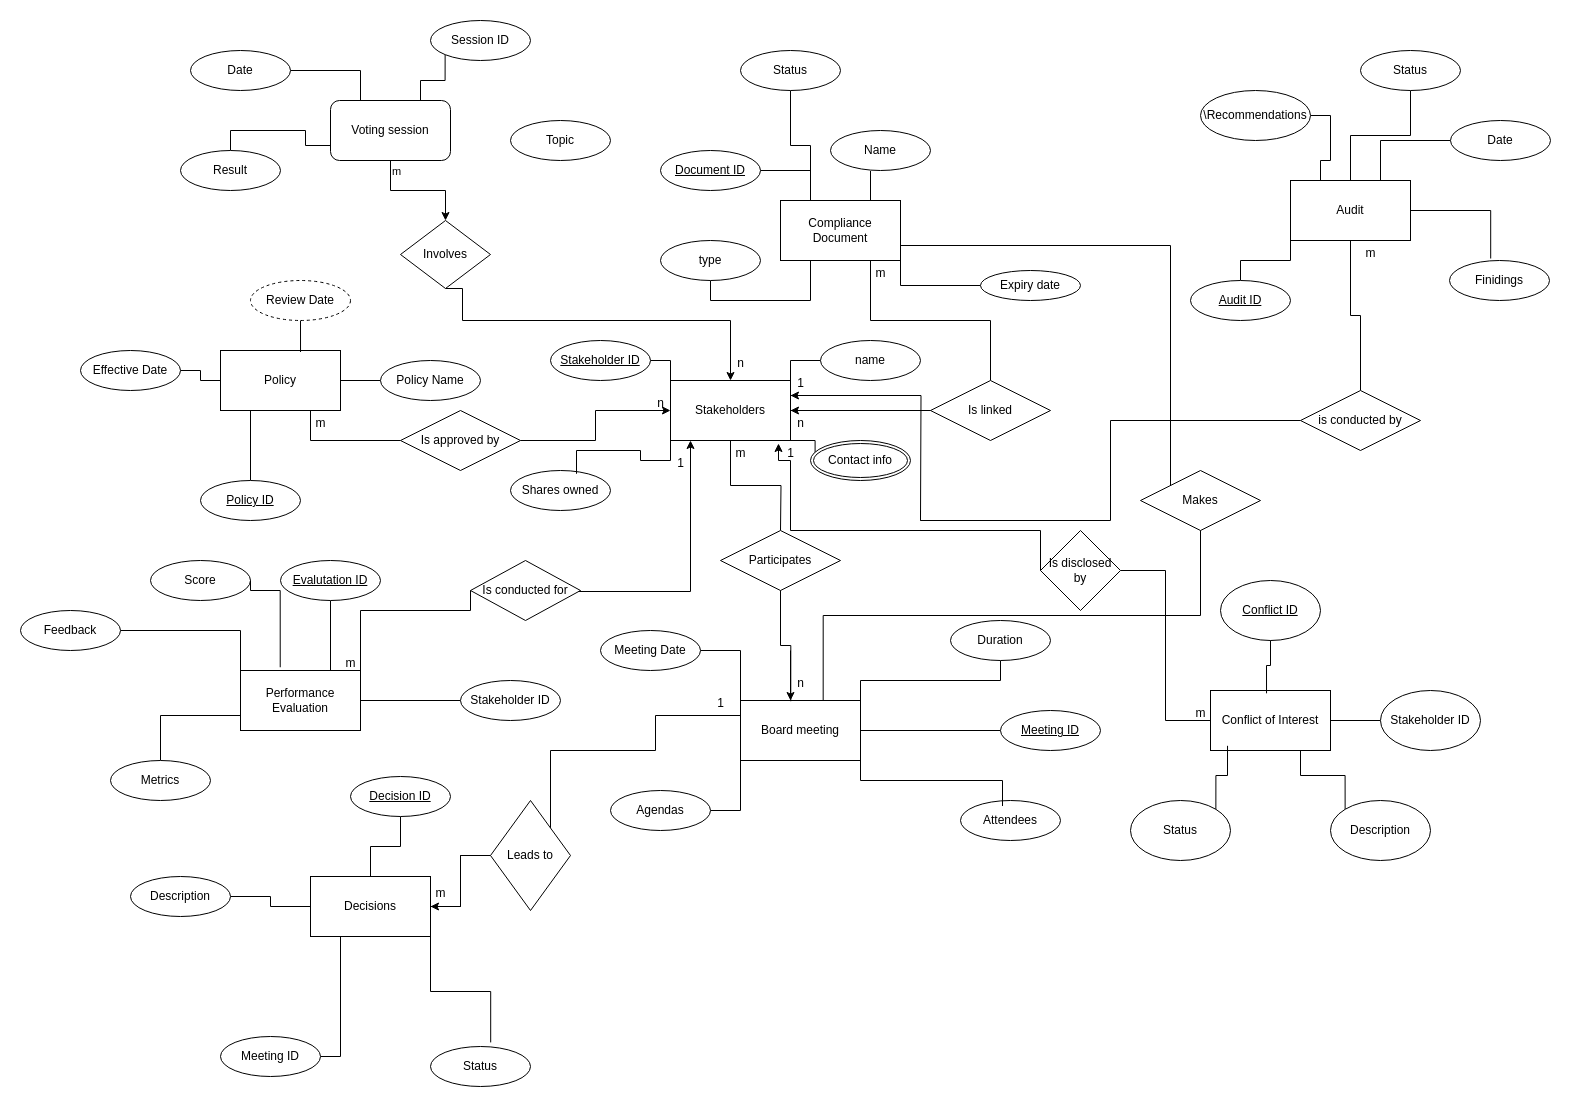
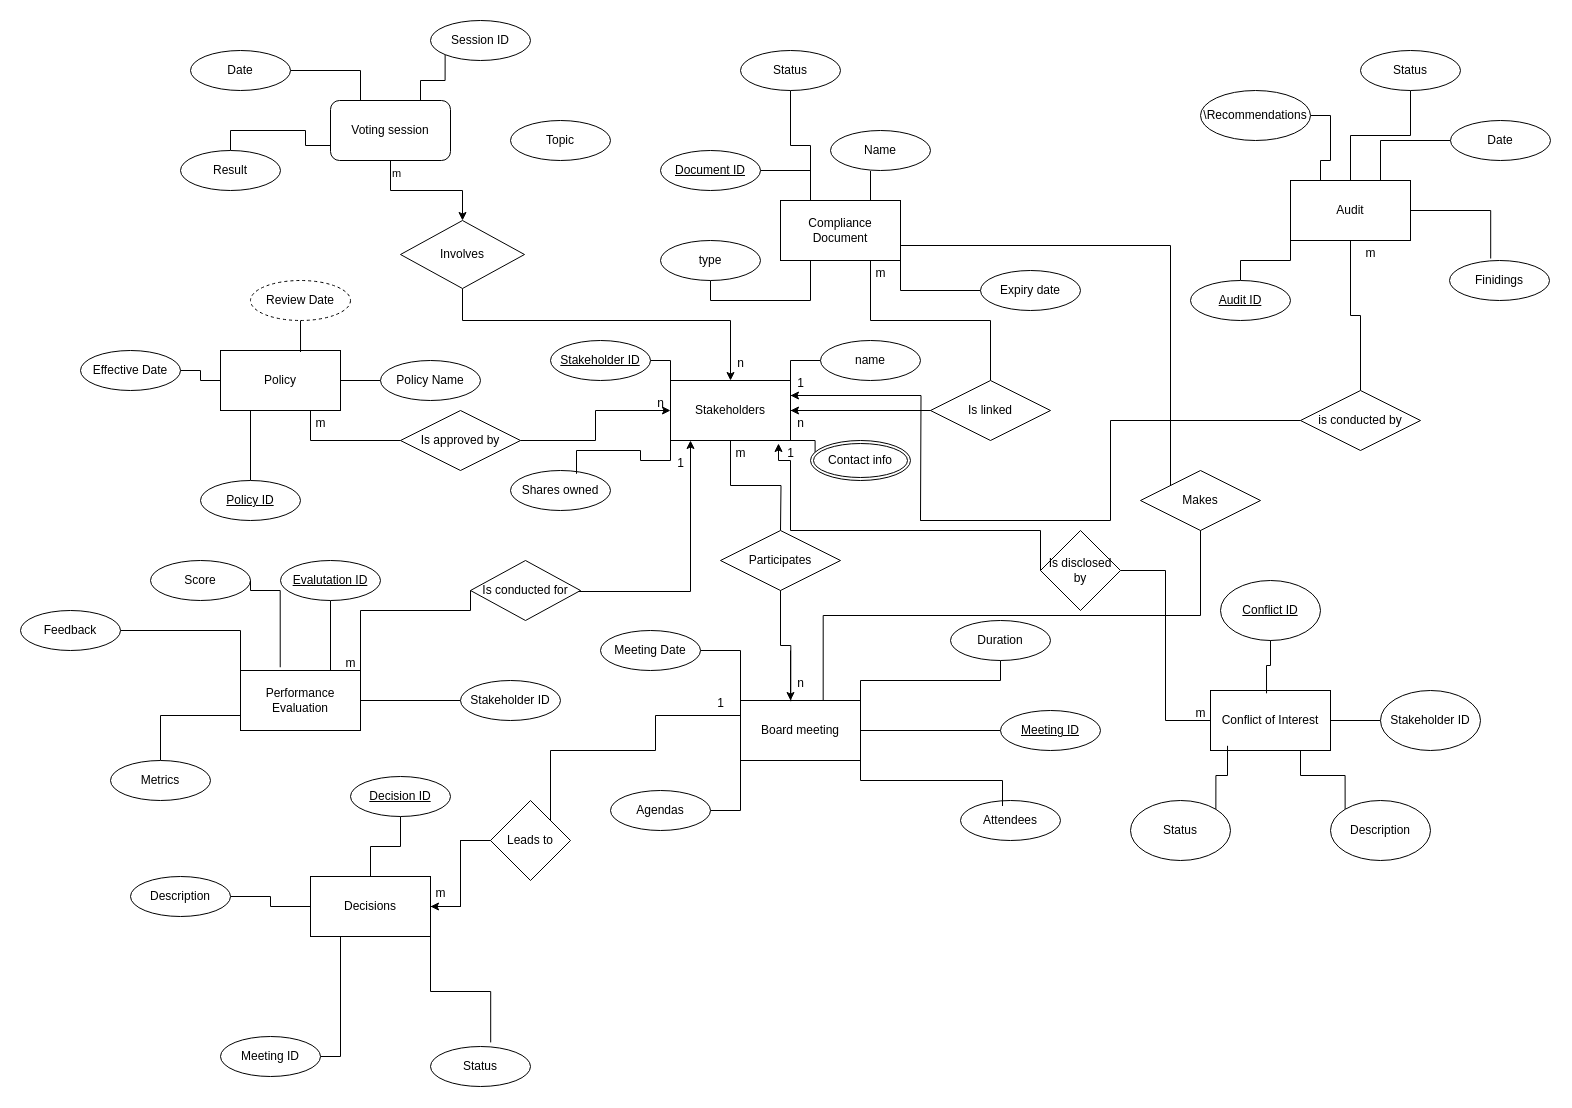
(446, 255) -> (463, 255)
(1031, 286) -> (1031, 291)
(531, 856) -> (531, 841)
